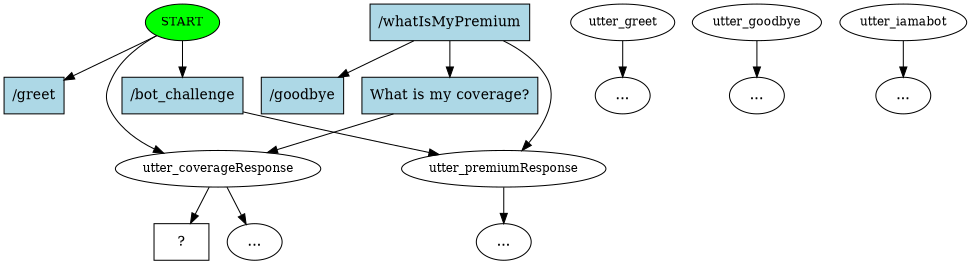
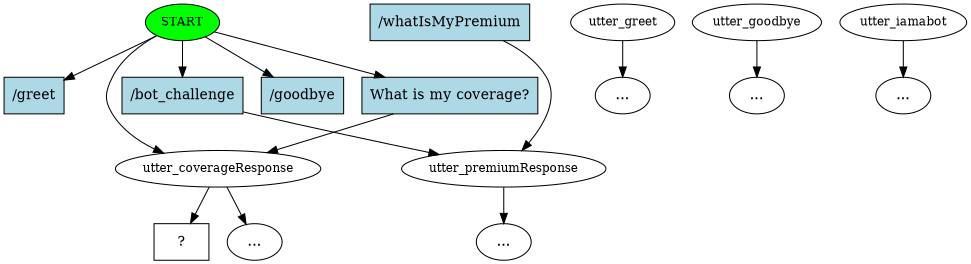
(450, 54) -> (294, 53)
(381, 57) -> (235, 54)
